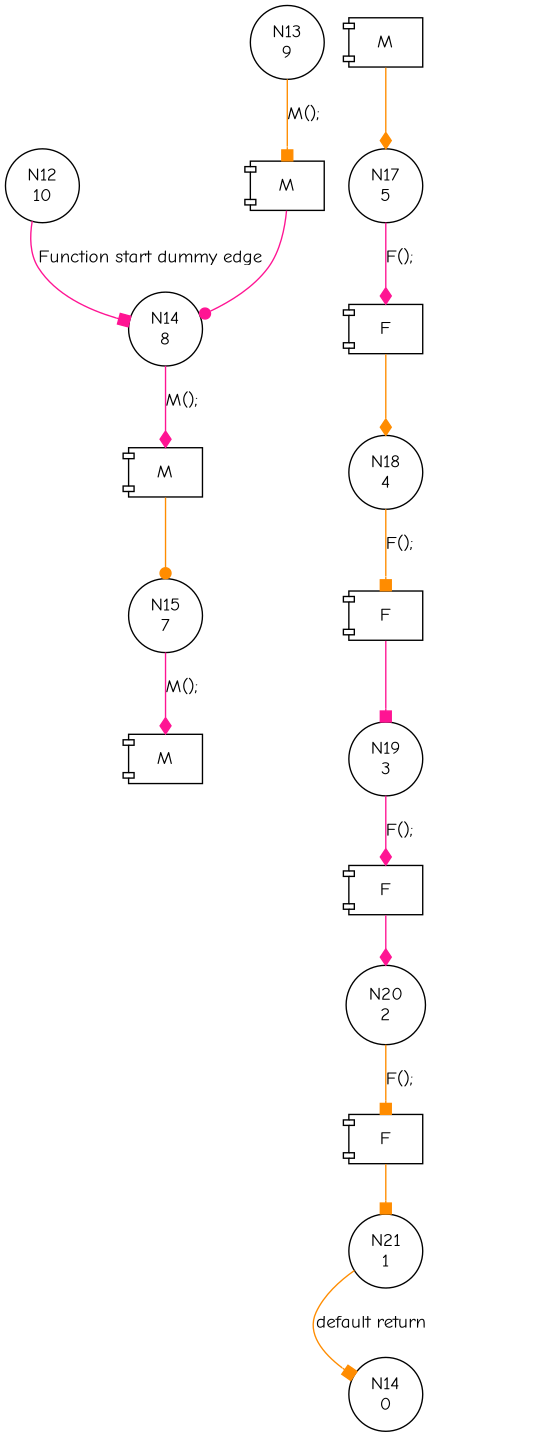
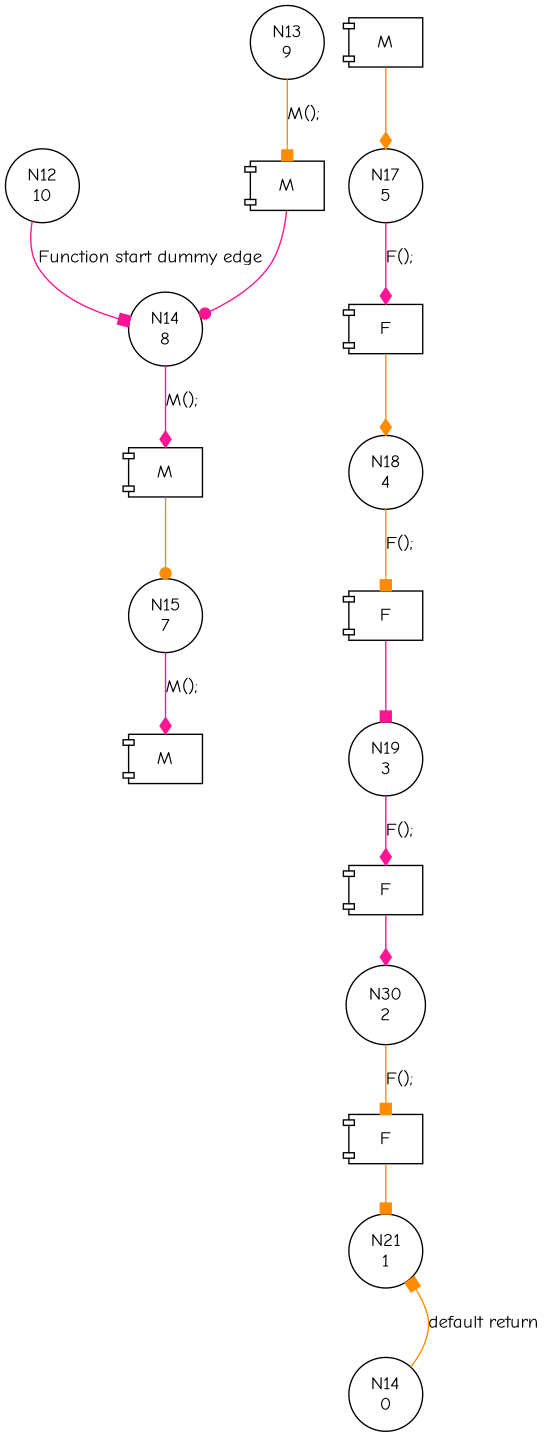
(386, 1005) -> (386, 1005)
(315, 1317) -> (428, 1330)
